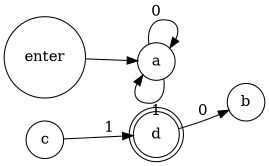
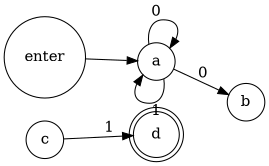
(199, 122) -> (196, 80)
